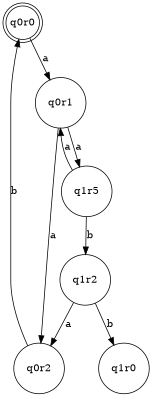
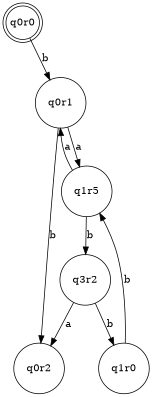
(46, 59) -> (46, 59)
(11, 197) -> none
(53, 236) -> (53, 236)
(85, 280) -> (85, 280)
none -> (122, 280)
